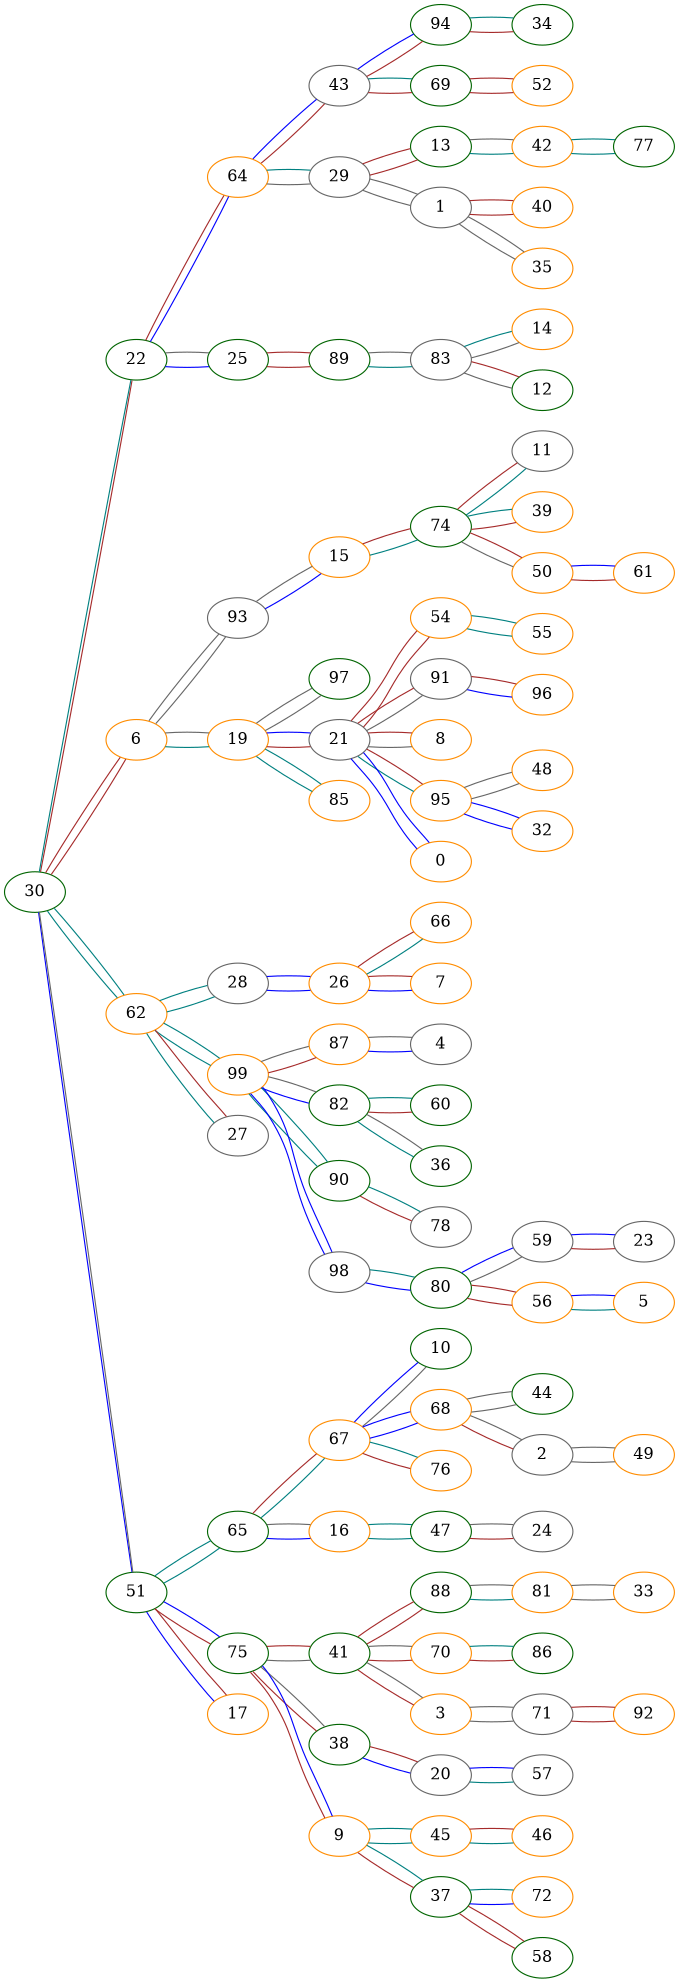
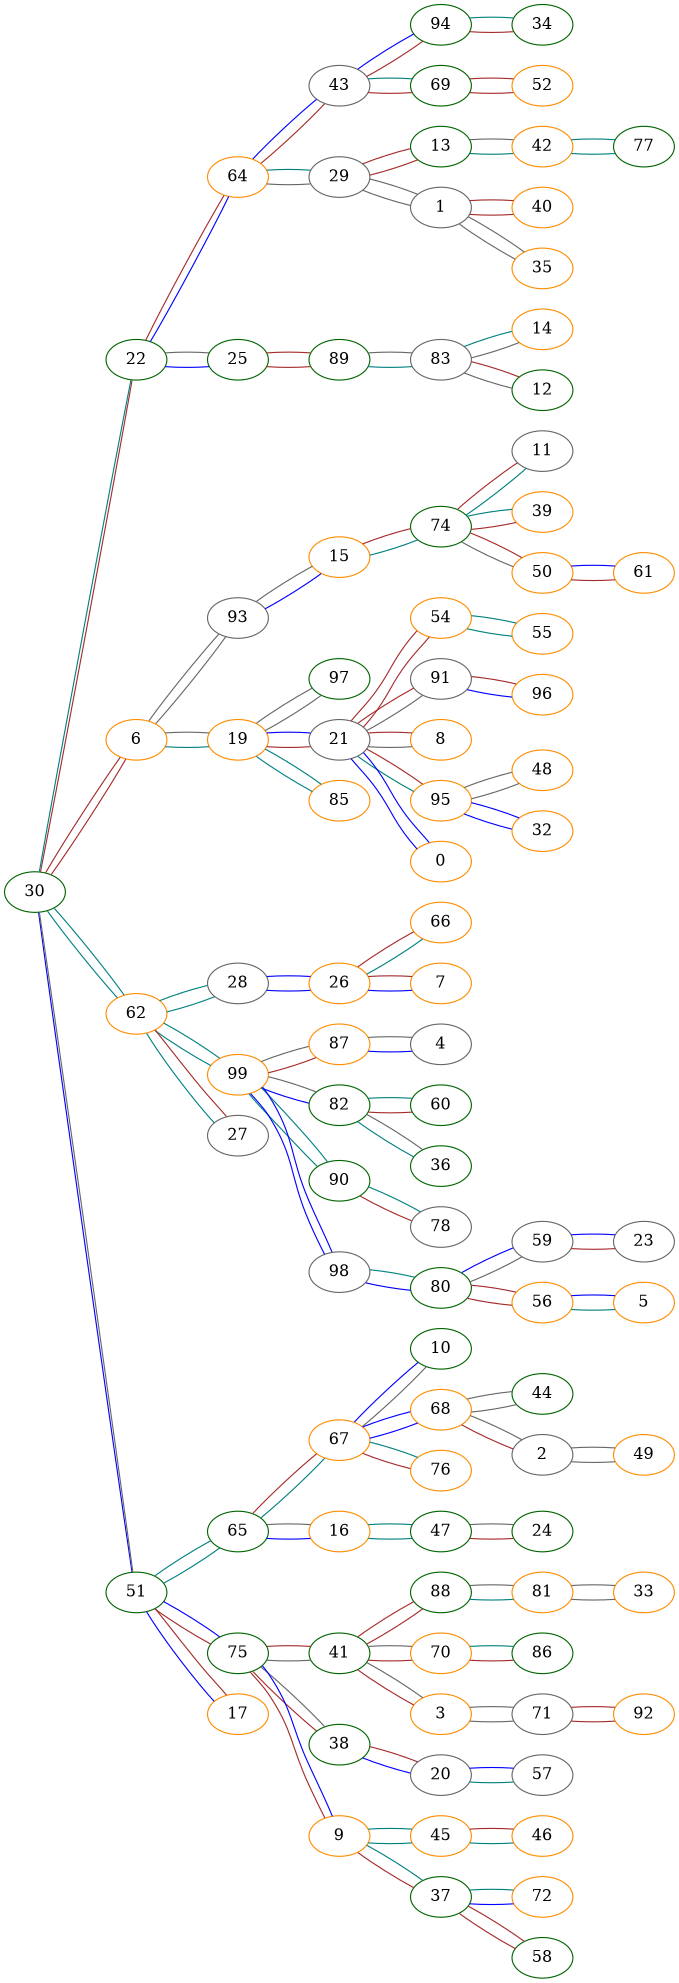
(542, 1532) -> (542, 1532)
